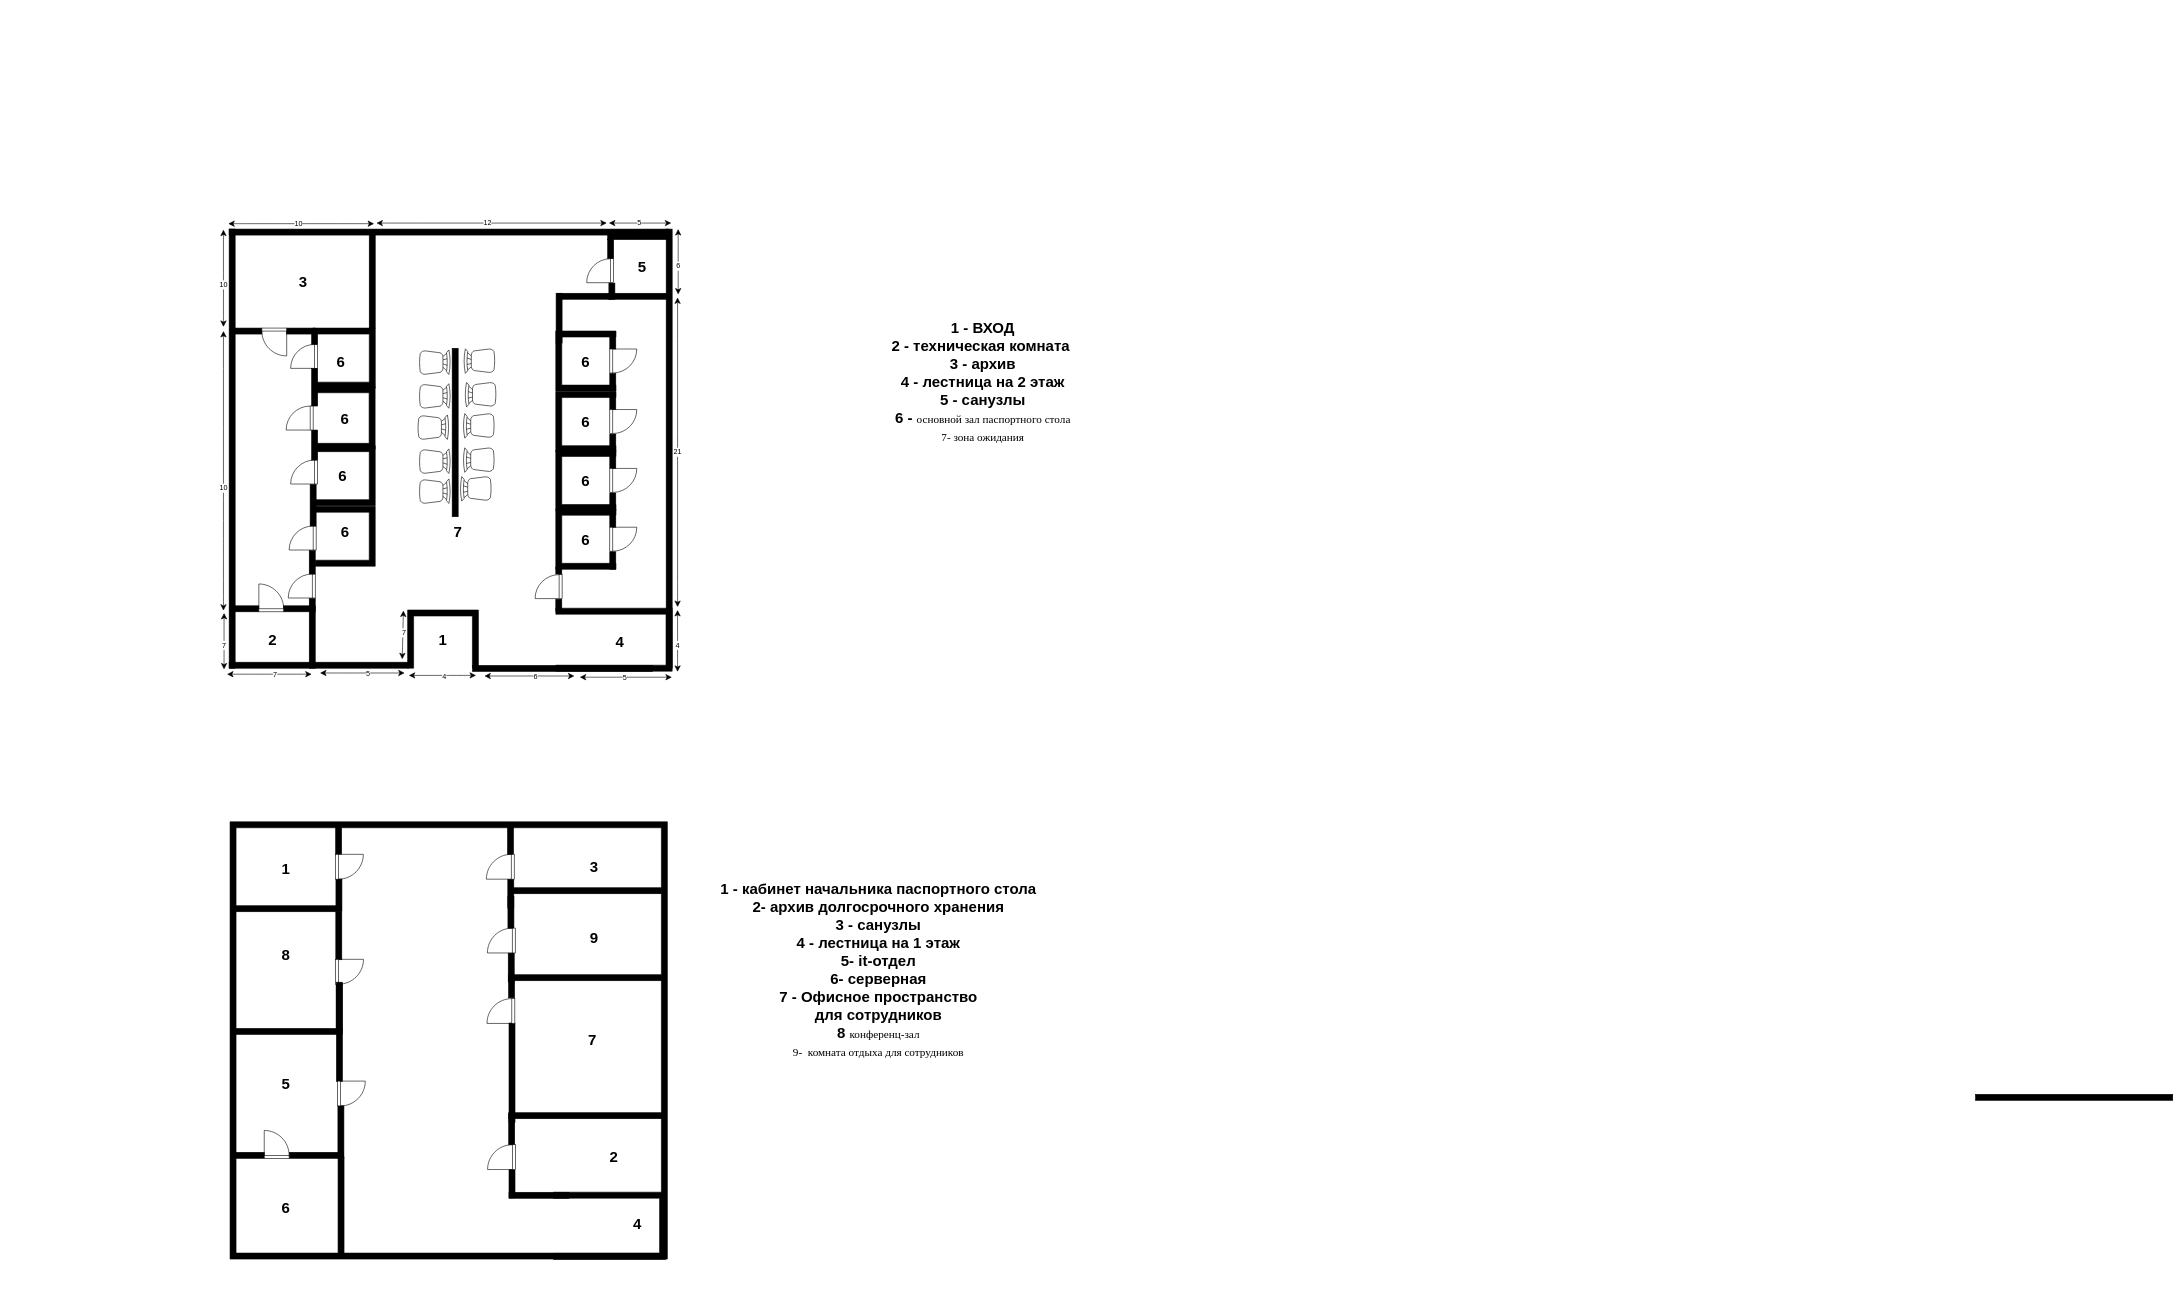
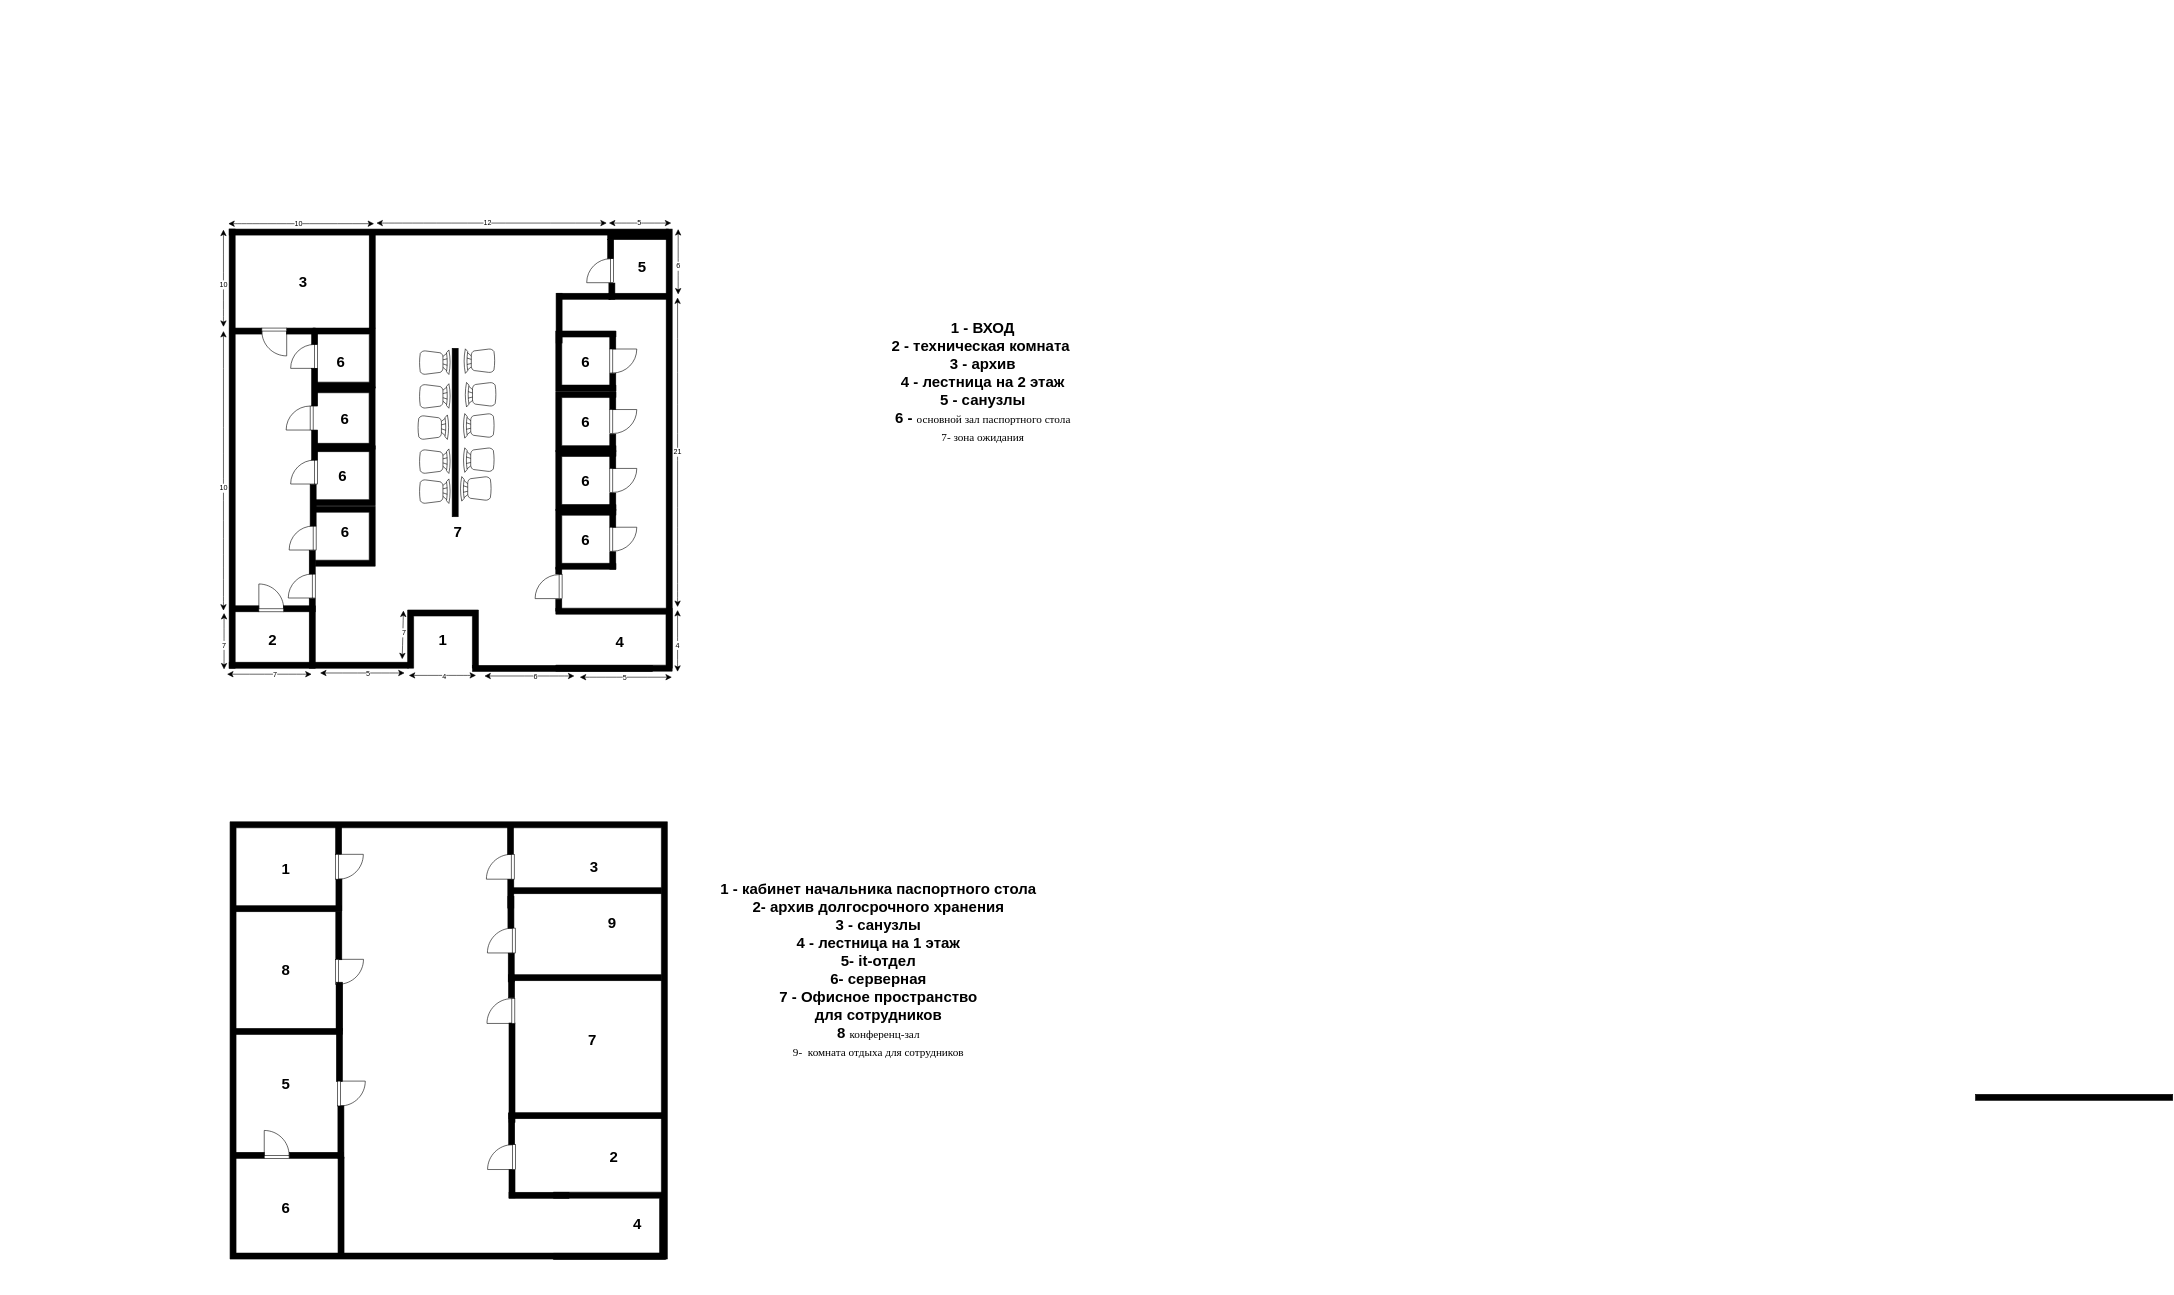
(594, 938) -> (612, 923)
(286, 954) -> (286, 969)
